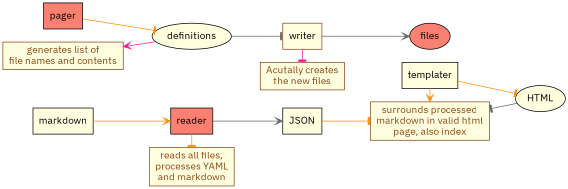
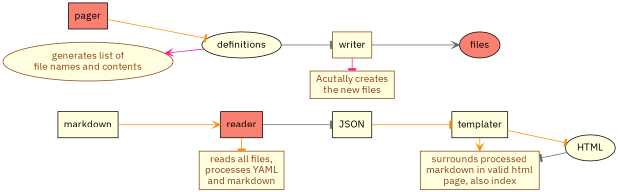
(63, 56) -> (88, 62)
(244, 121) -> (296, 125)
(344, 121) -> (410, 125)
